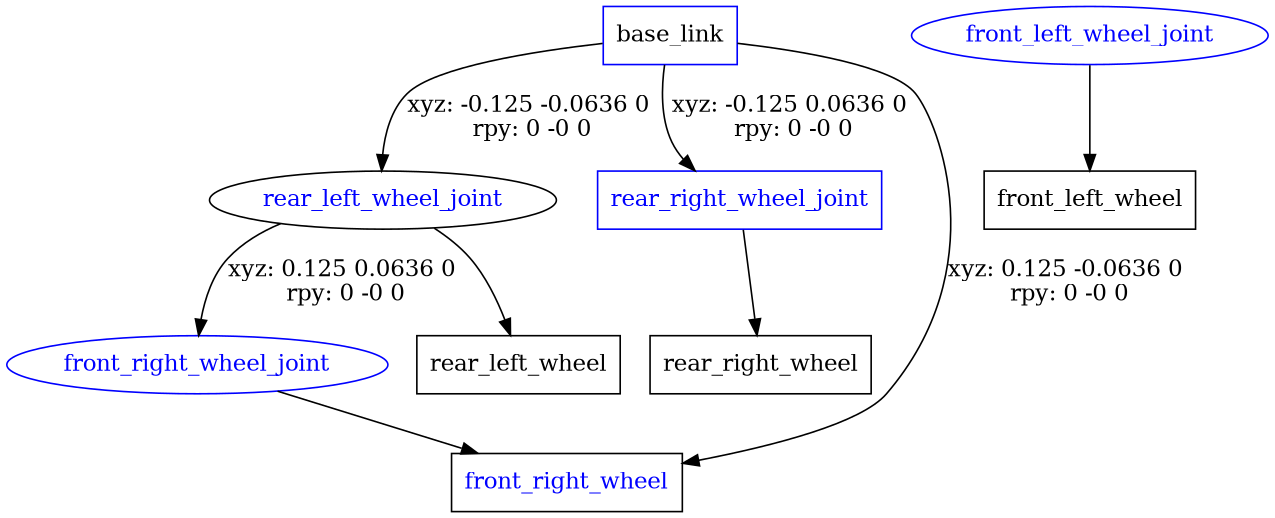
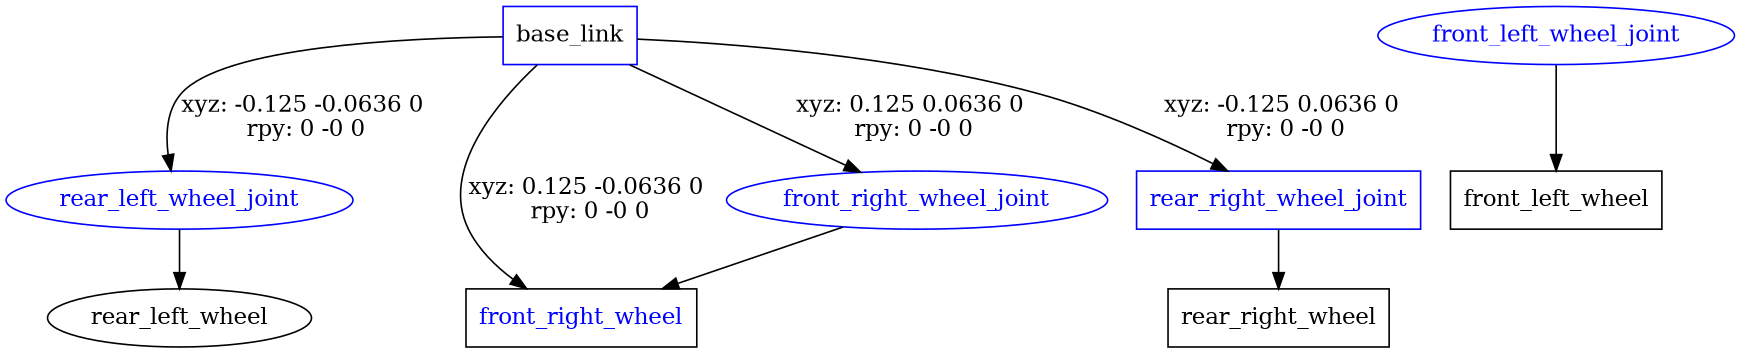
(383, 200) -> (180, 200)
(227, 260) -> (738, 115)
(519, 365) -> (180, 318)
